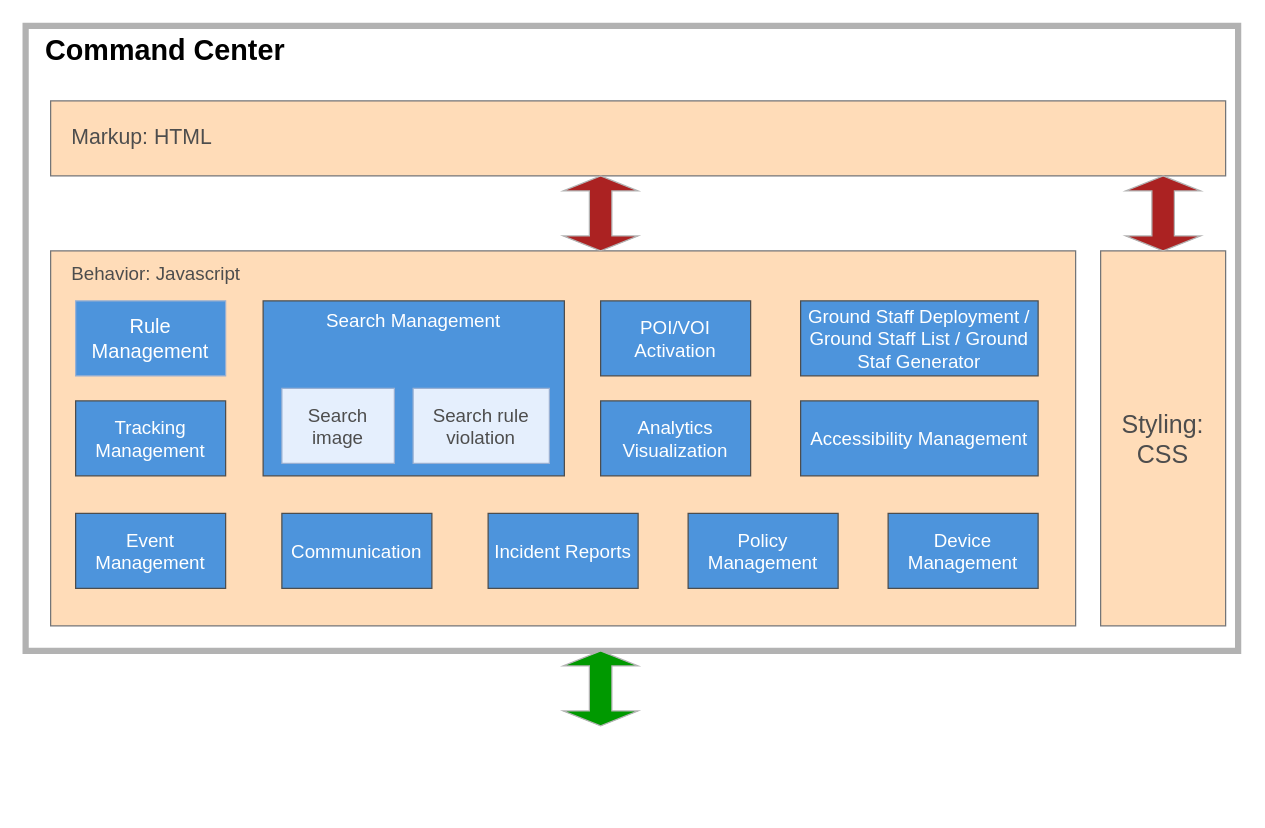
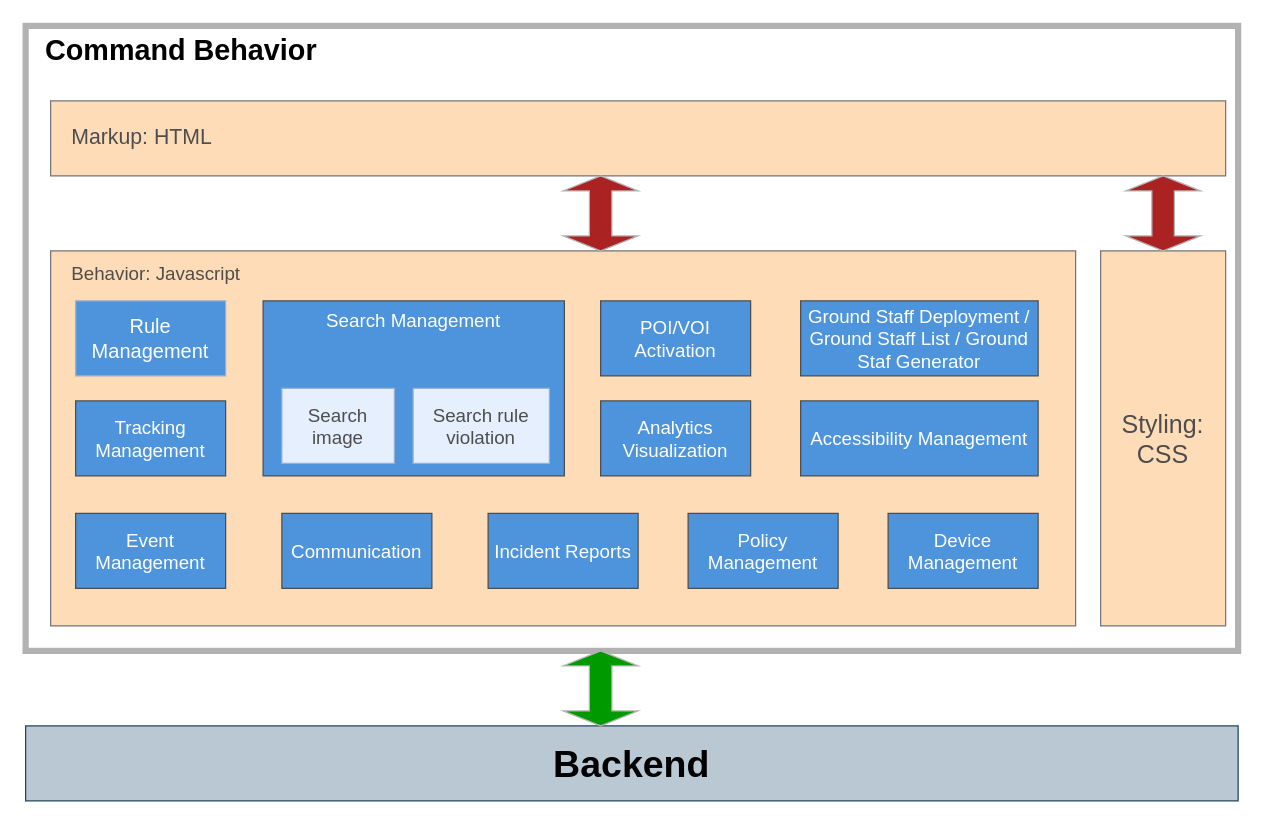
(155, 52) -> (167, 52)
none -> (632, 763)
